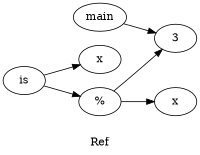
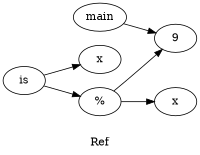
(176, 38) -> (176, 38)
